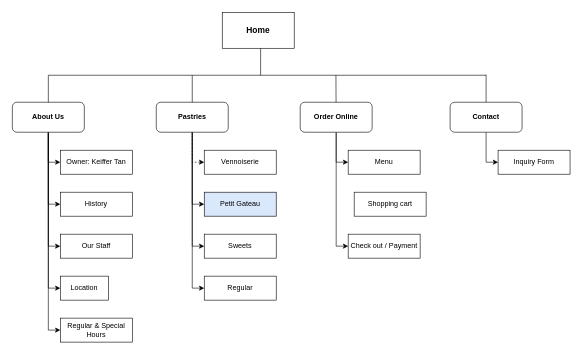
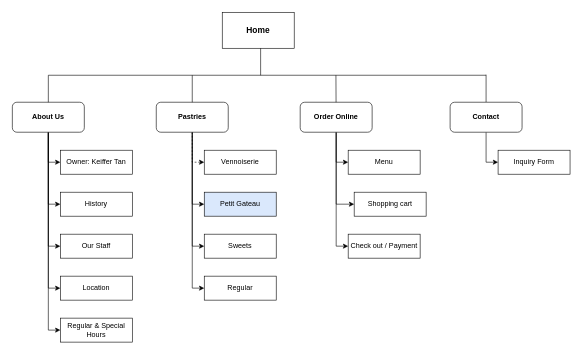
none -> (348, 204)
(84, 288) -> (96, 288)
